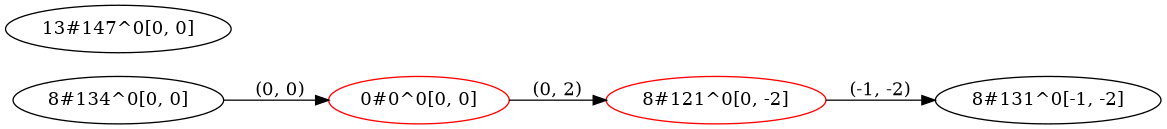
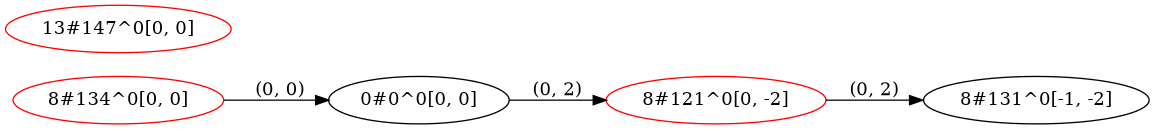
(118, 29) -> (118, 29)
(880, 90) -> (874, 90)
(118, 100) -> (118, 100)
(419, 100) -> (419, 100)
